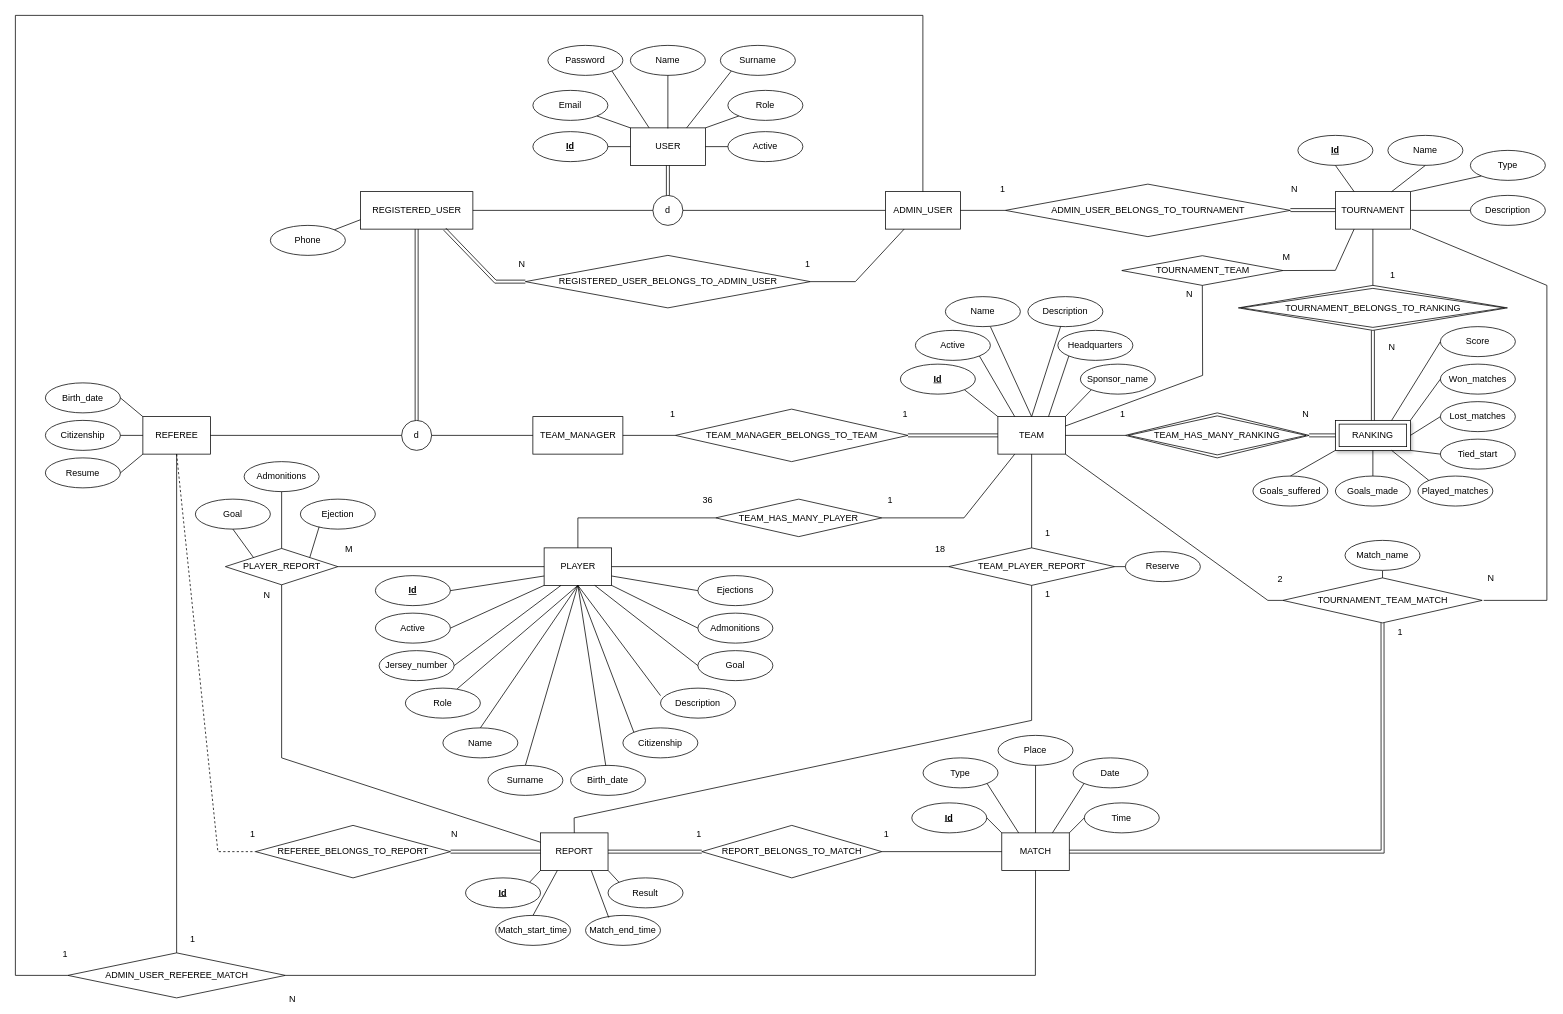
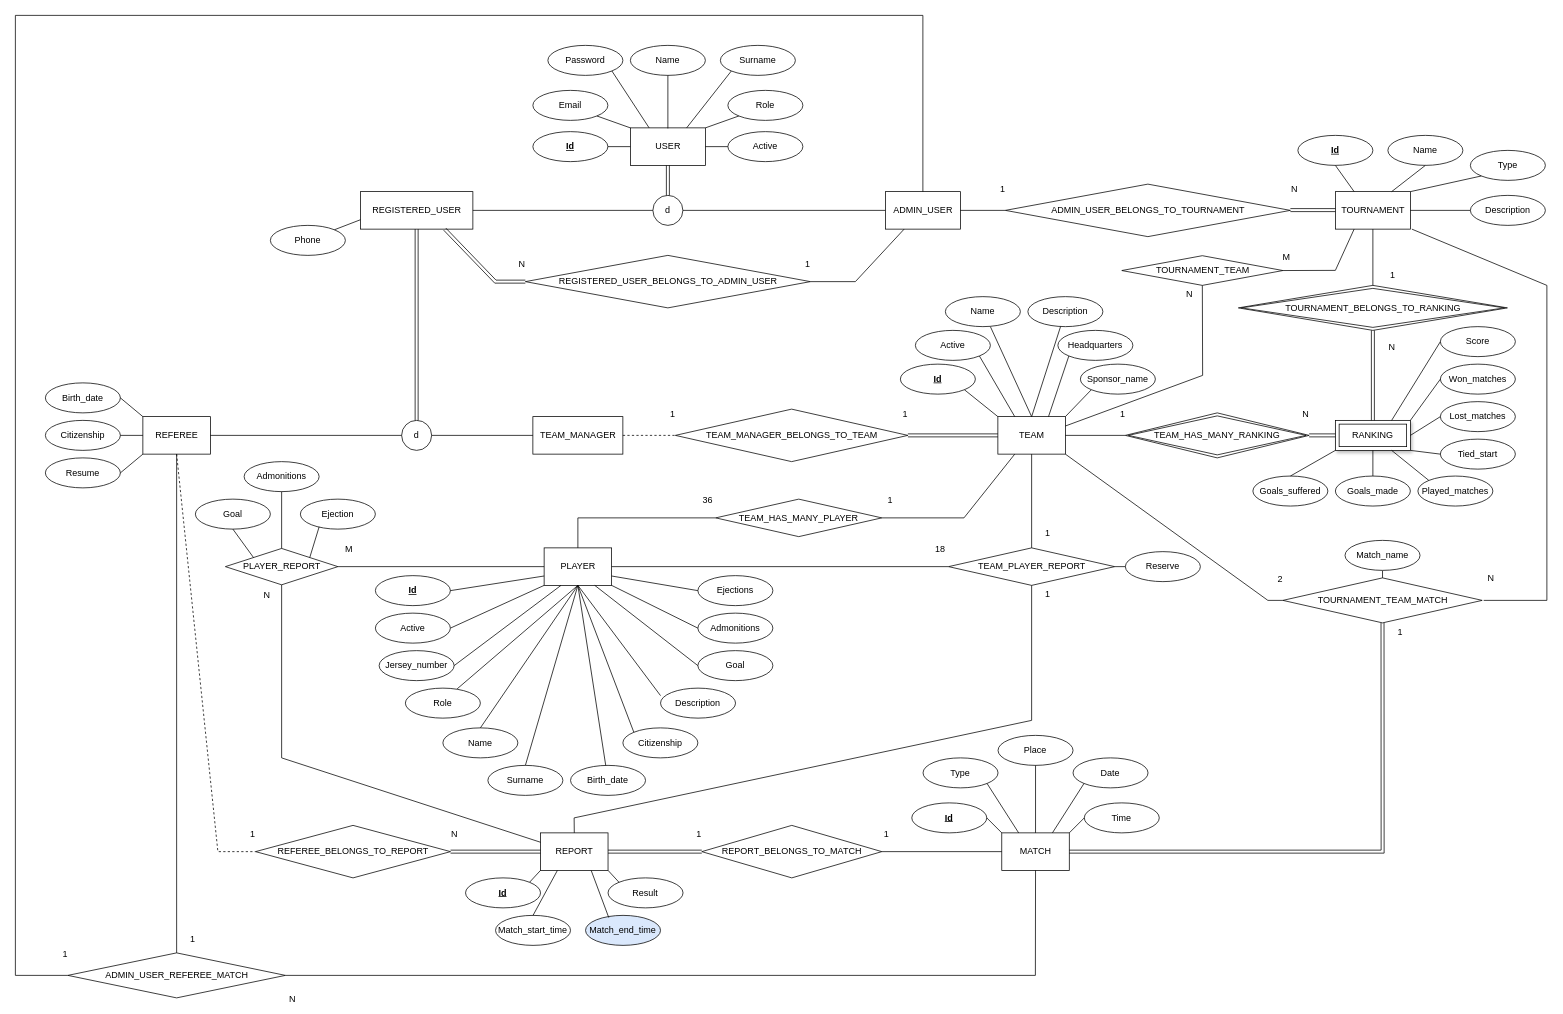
(648, 435) -> (648, 435)
(623, 930) -> (623, 930)
